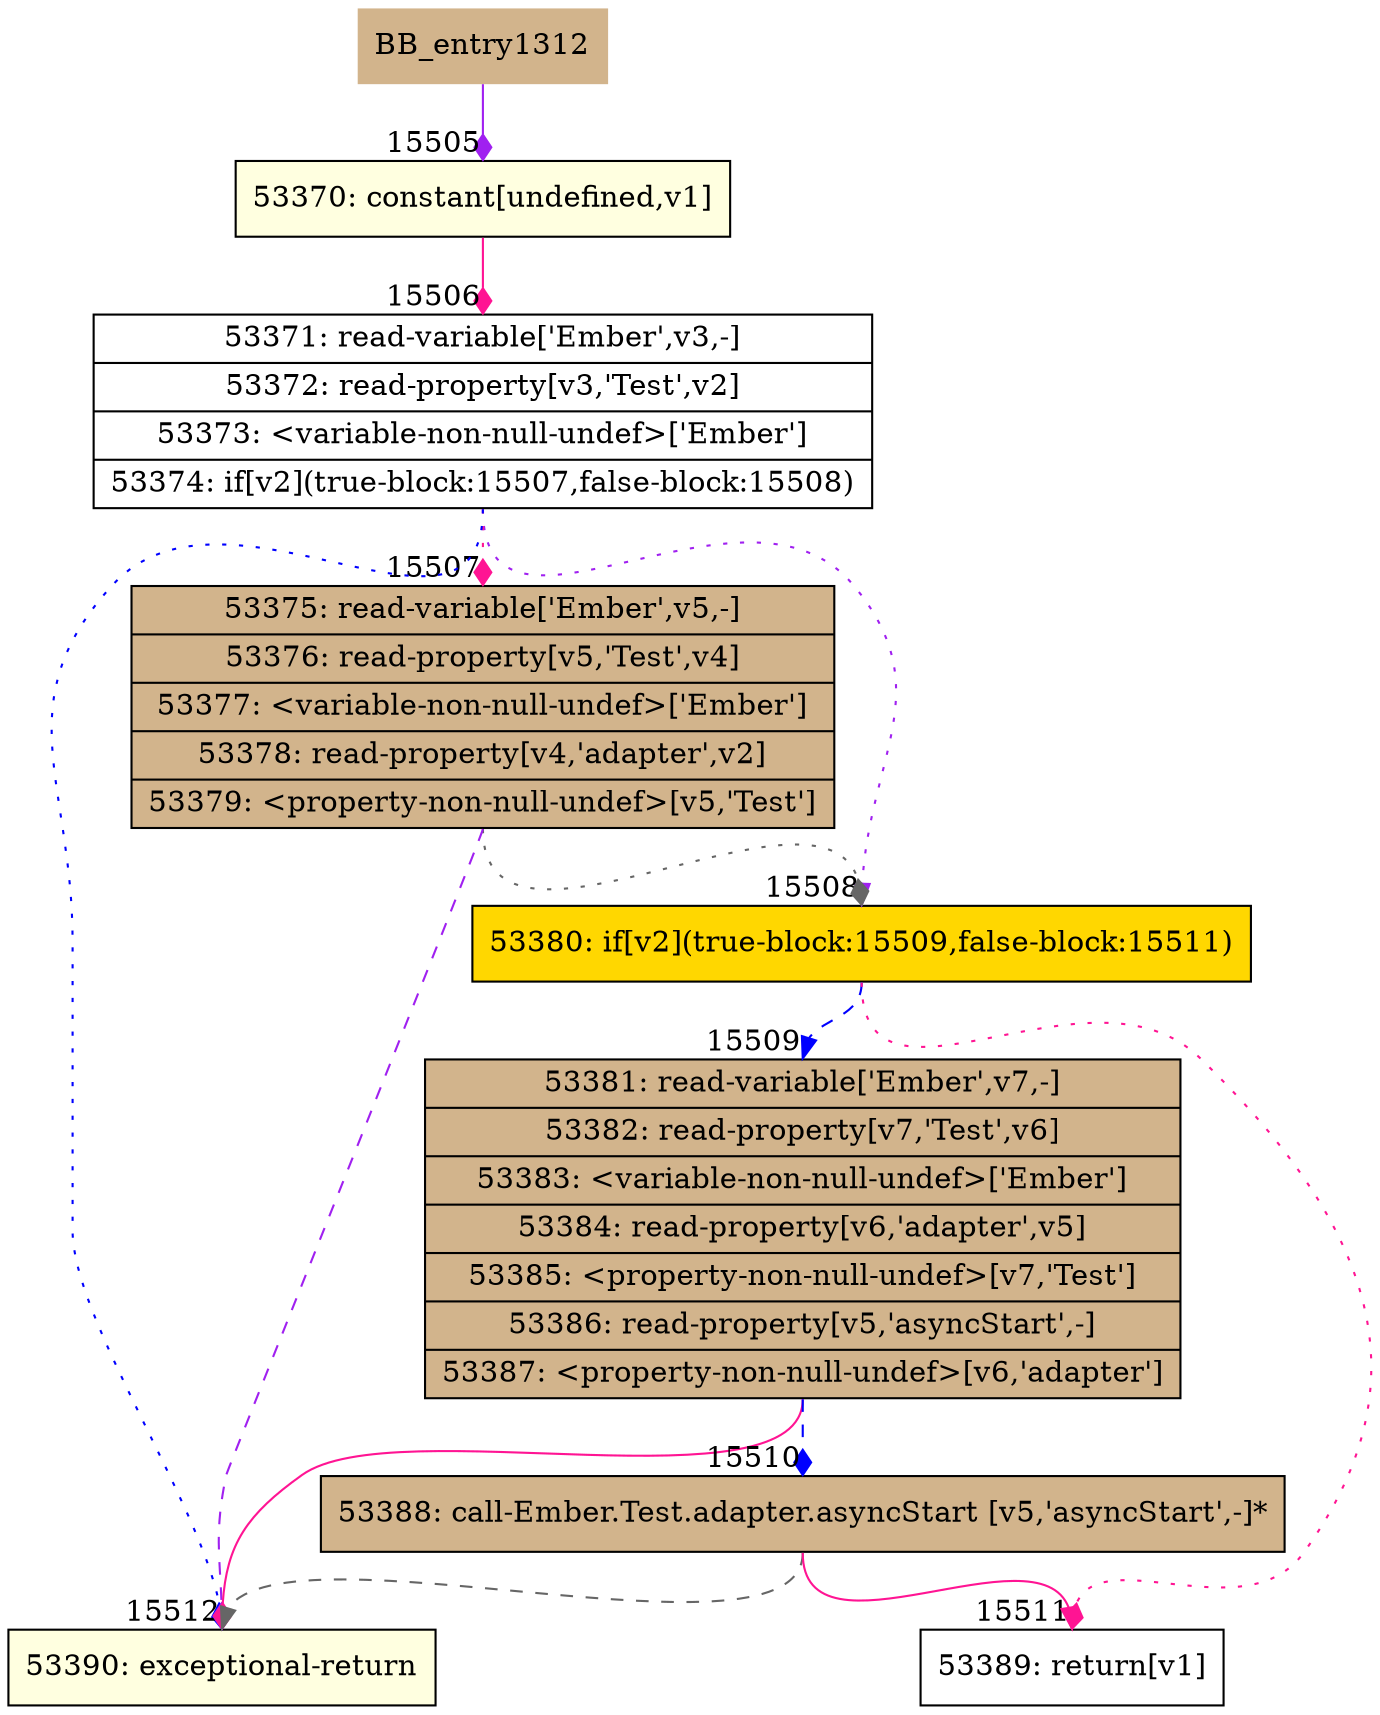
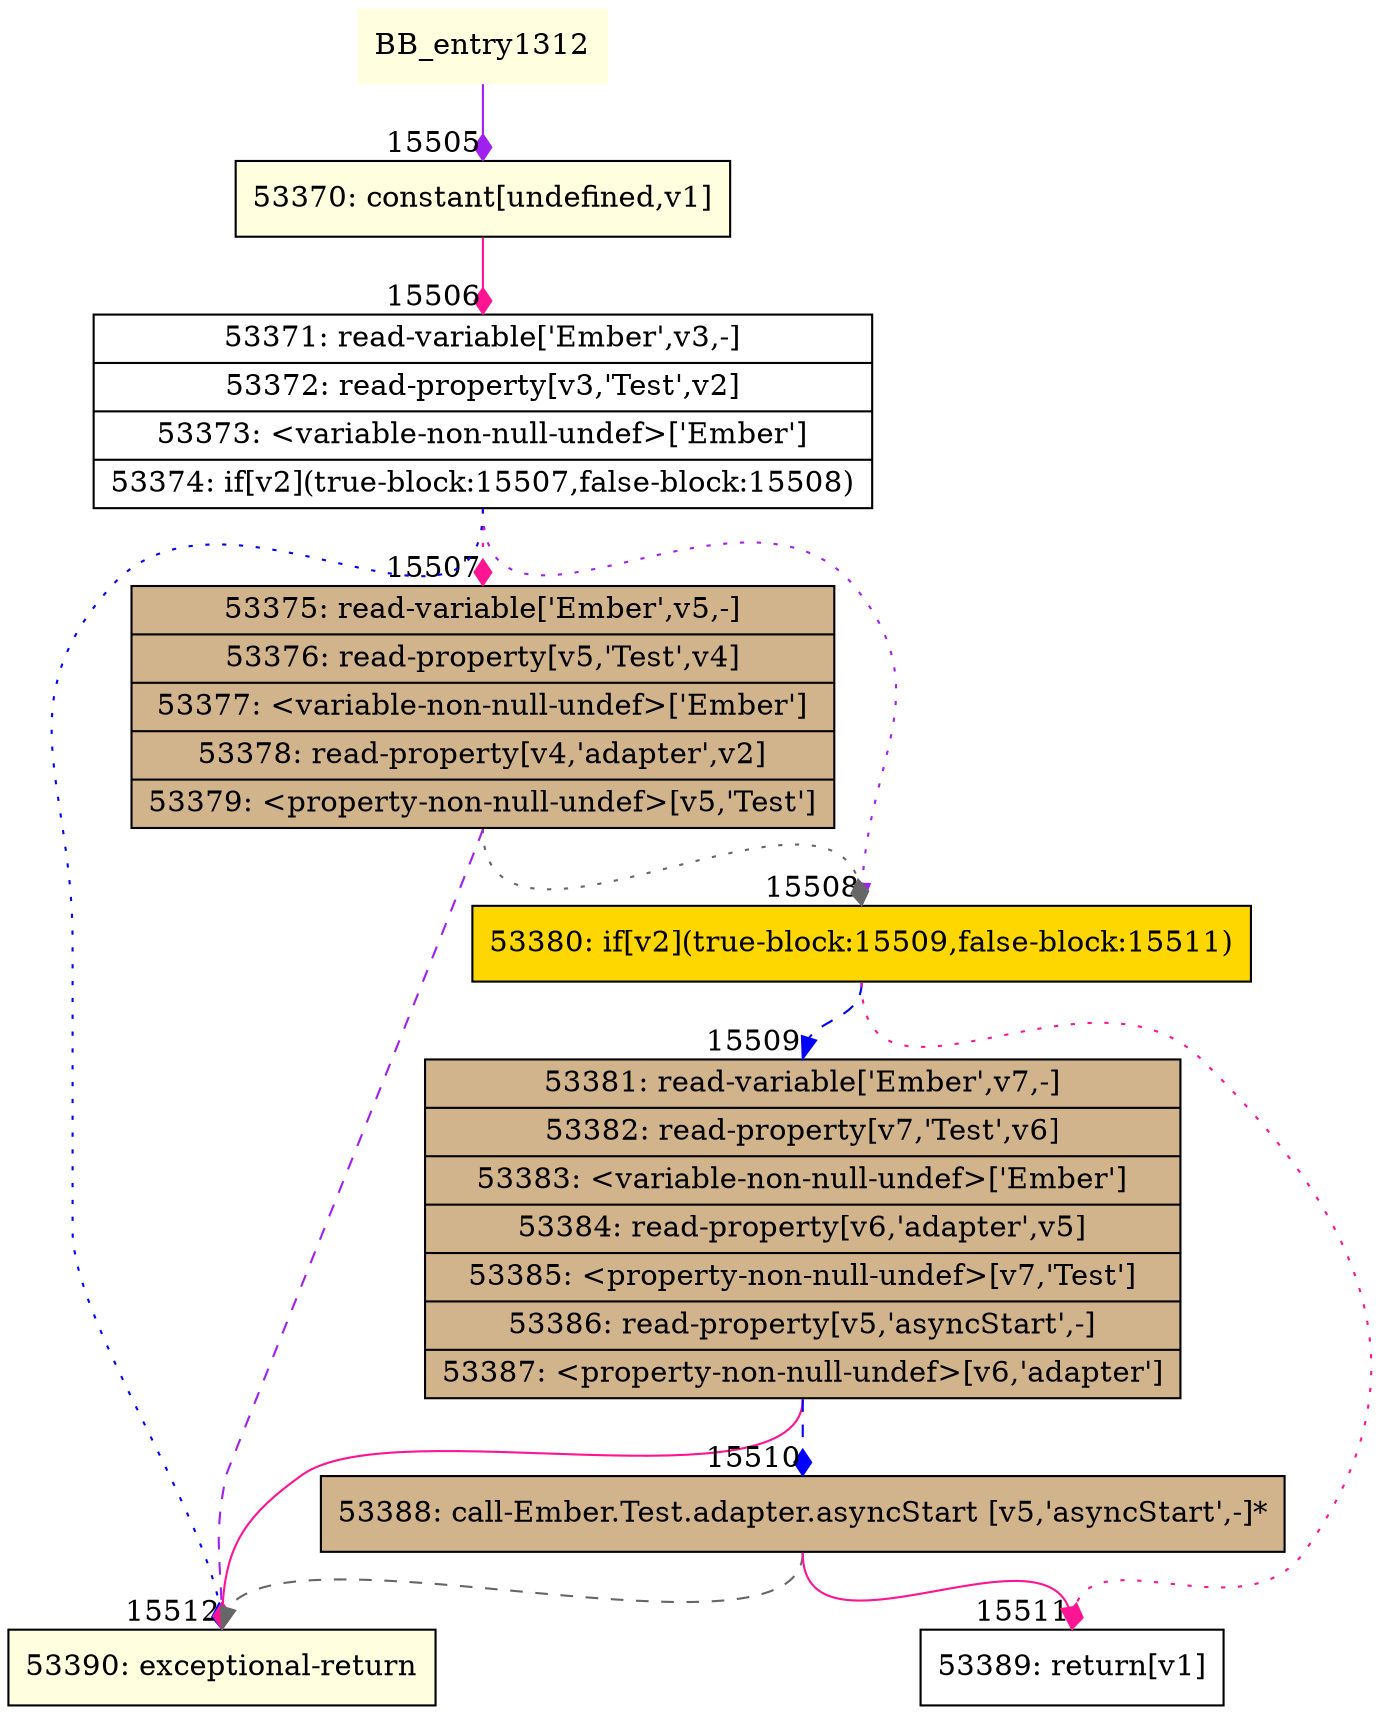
(483, 46) -> (483, 46)
